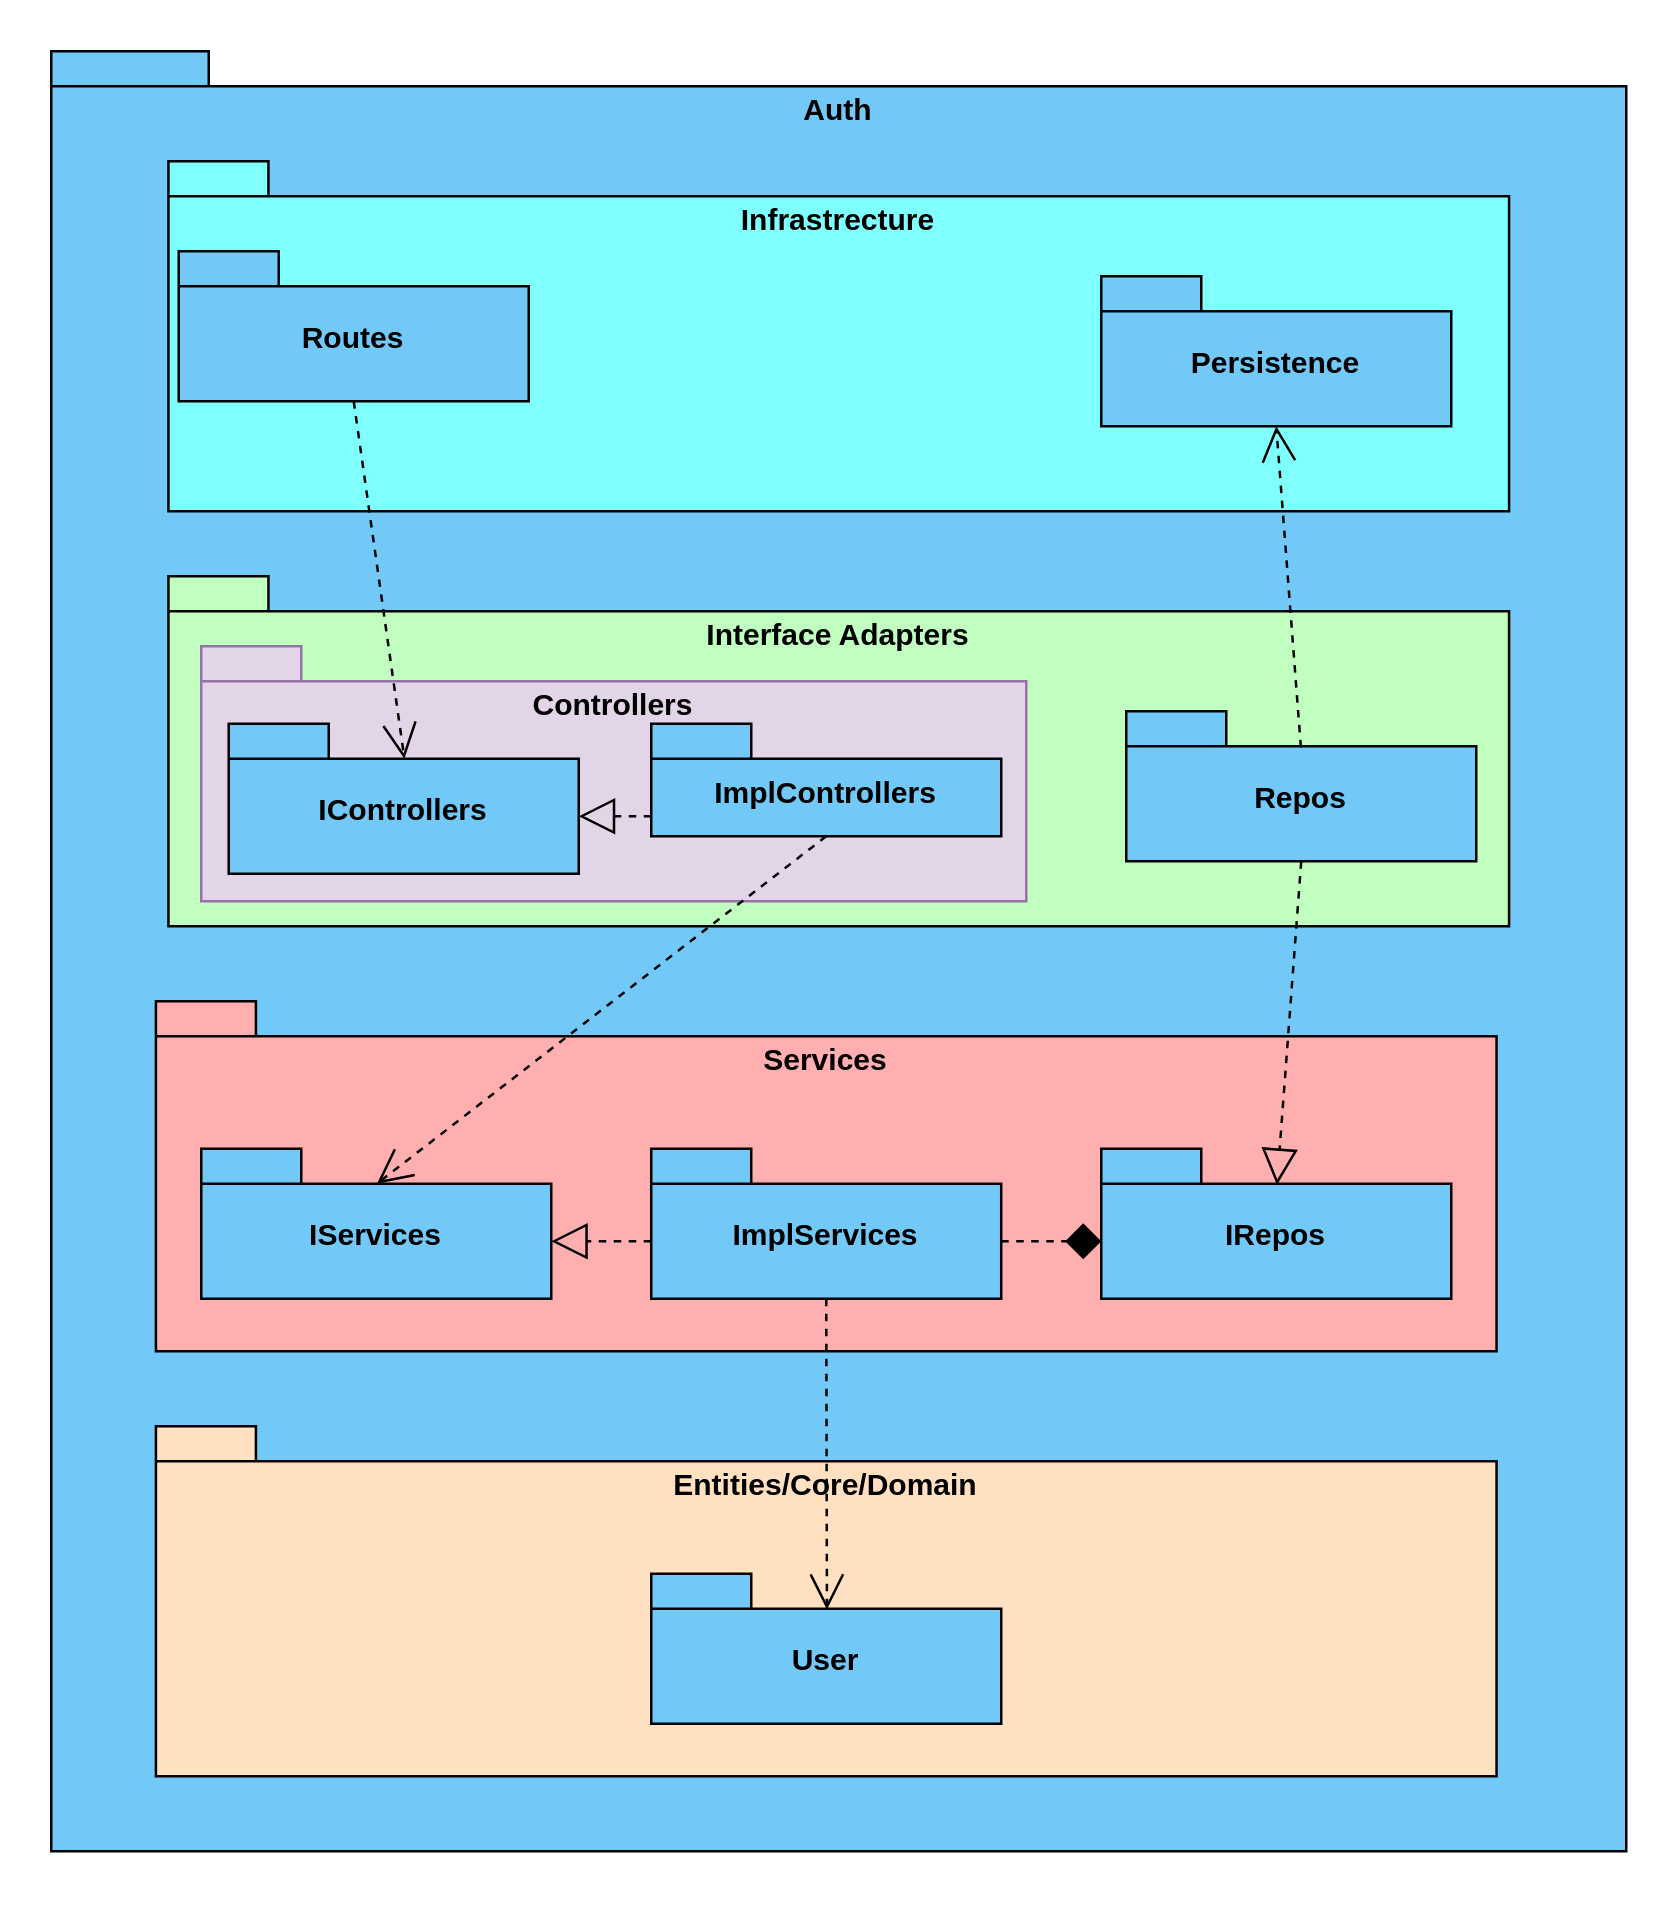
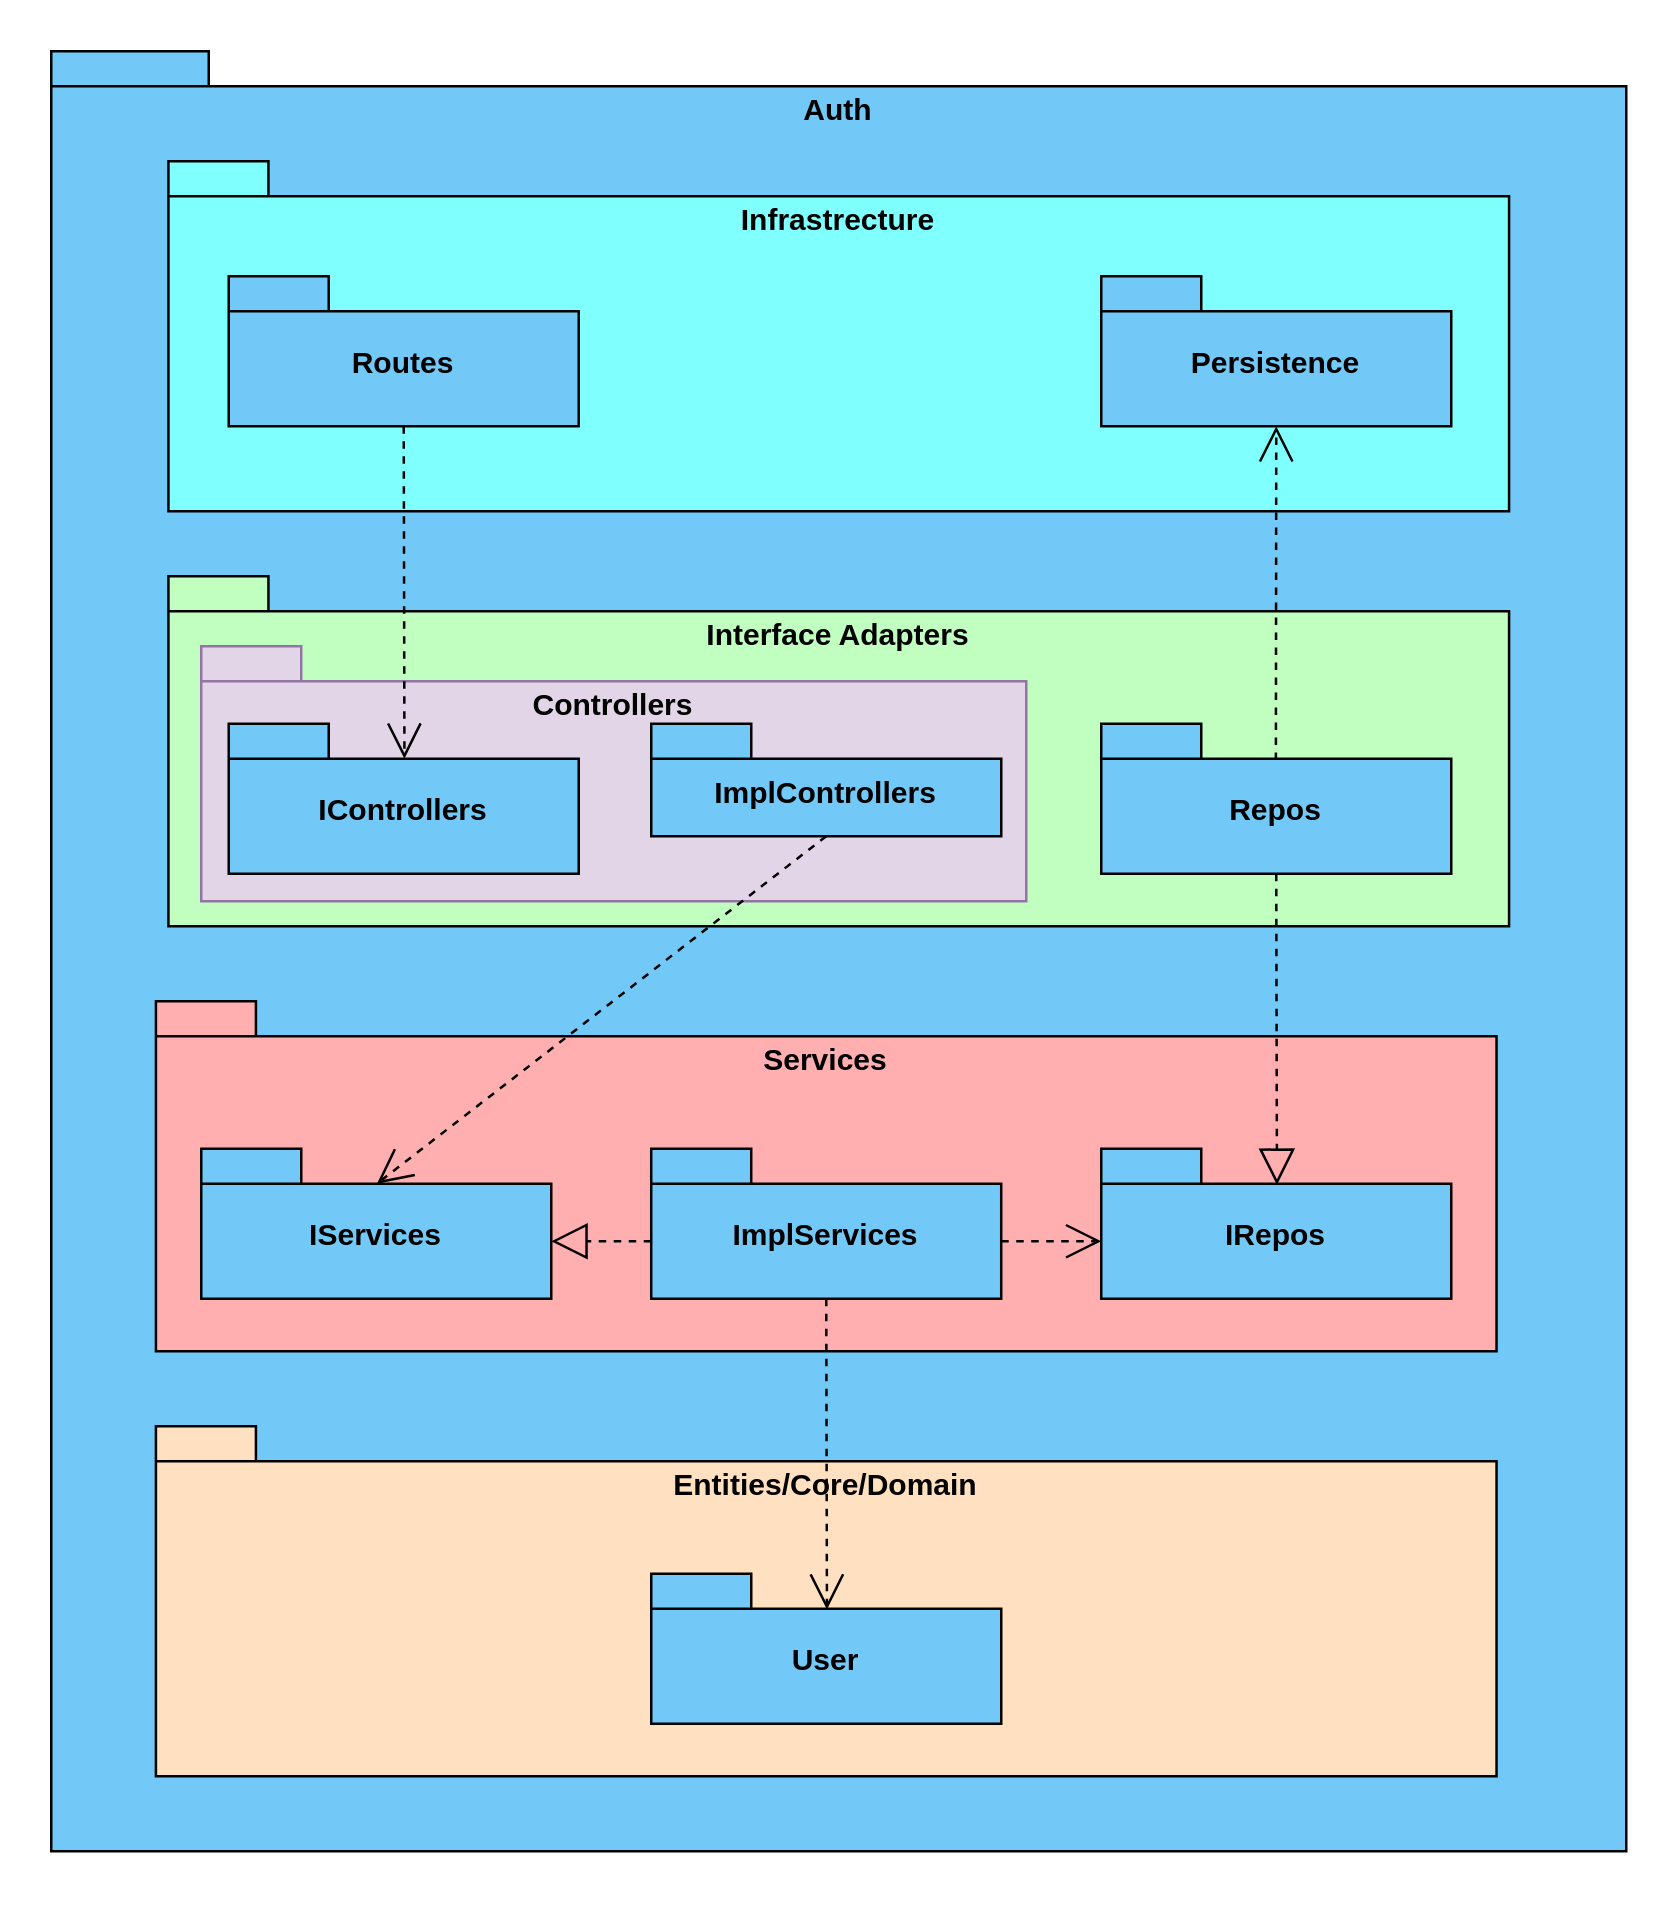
(354, 326) -> (404, 351)
(1301, 786) -> (1276, 799)
(633, 816) -> none
(1066, 1241) -> (1080, 1241)
